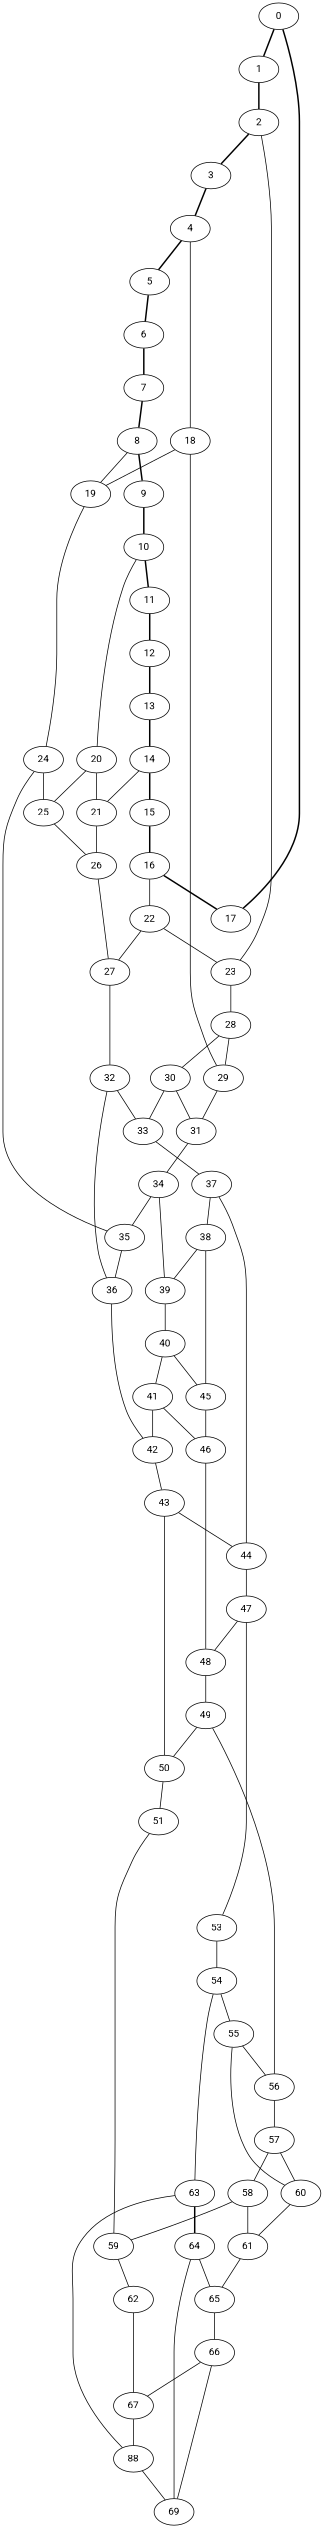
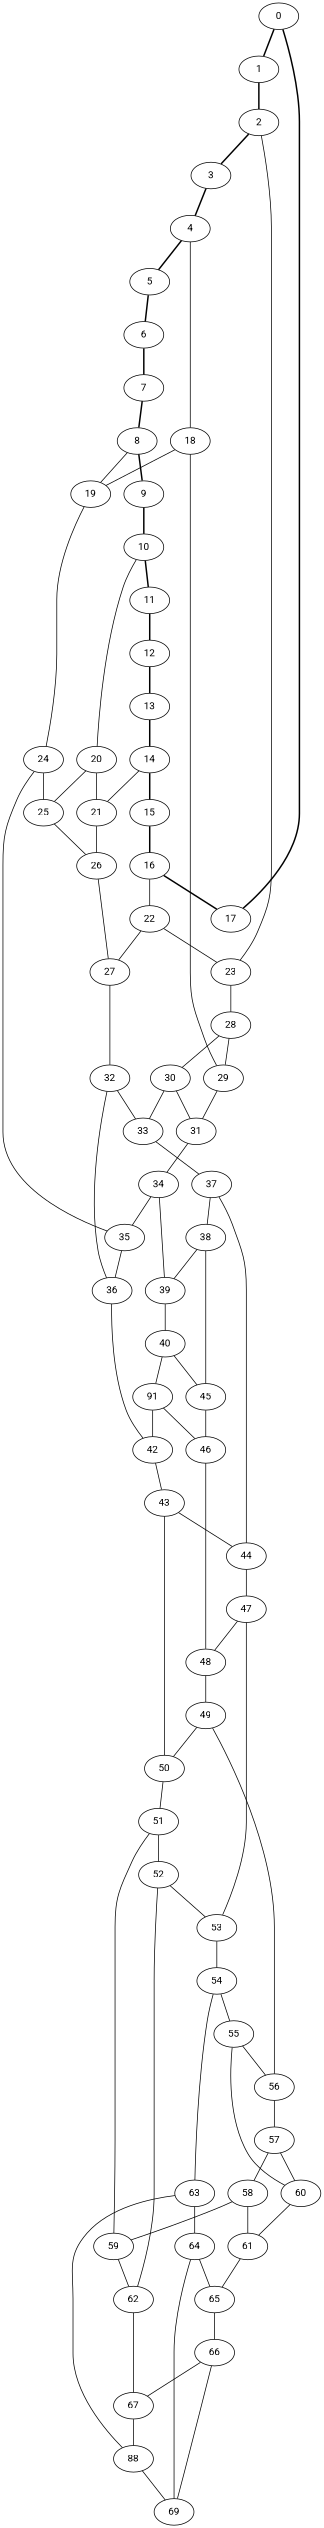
(153, 1397) -> (153, 1397)
none -> (159, 1875)
(195, 2222) -> (195, 2222)
